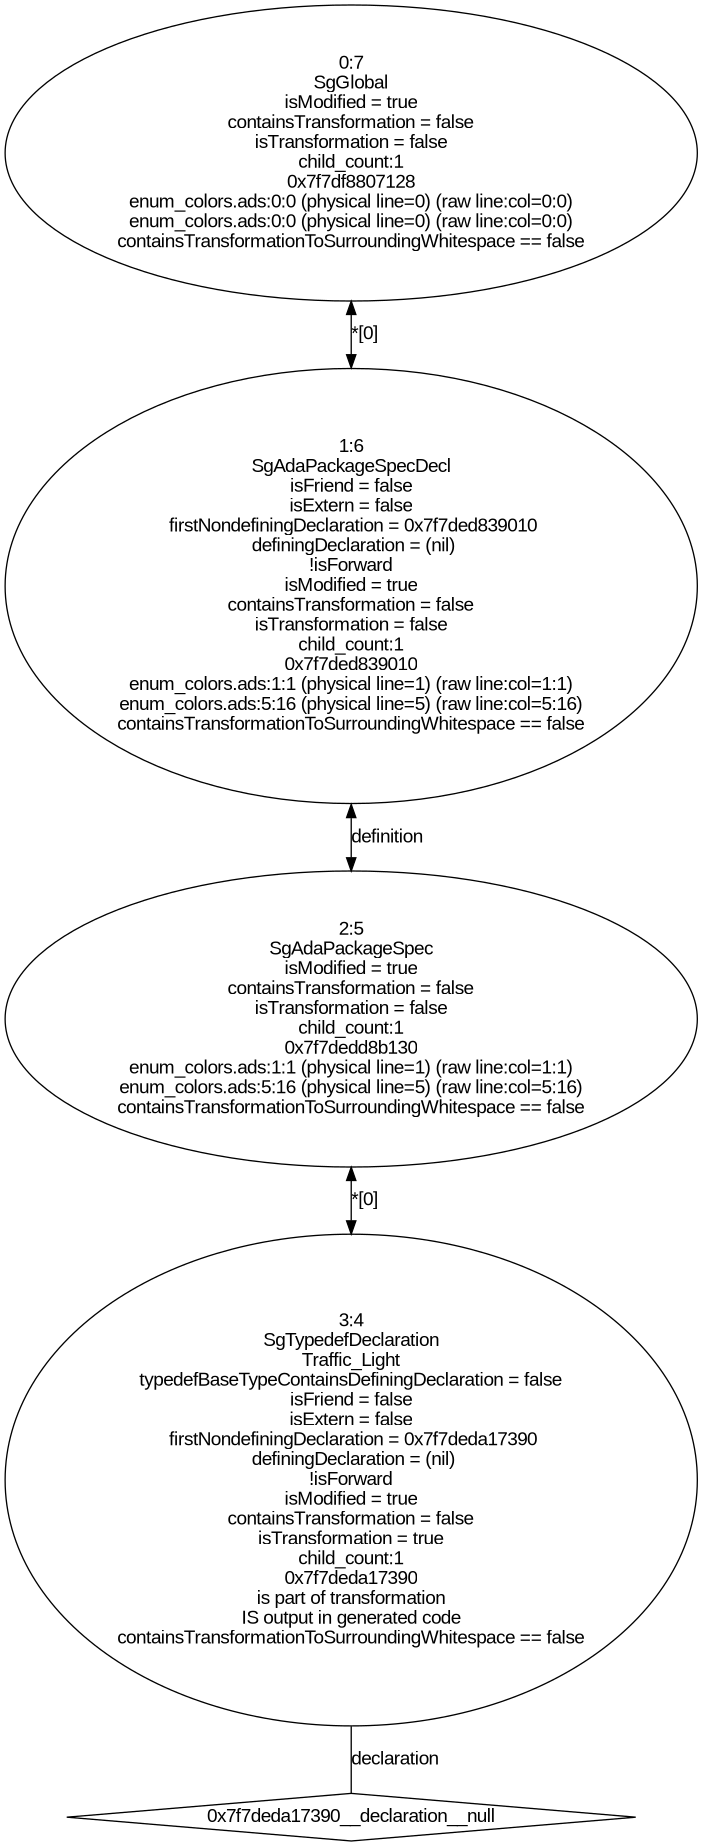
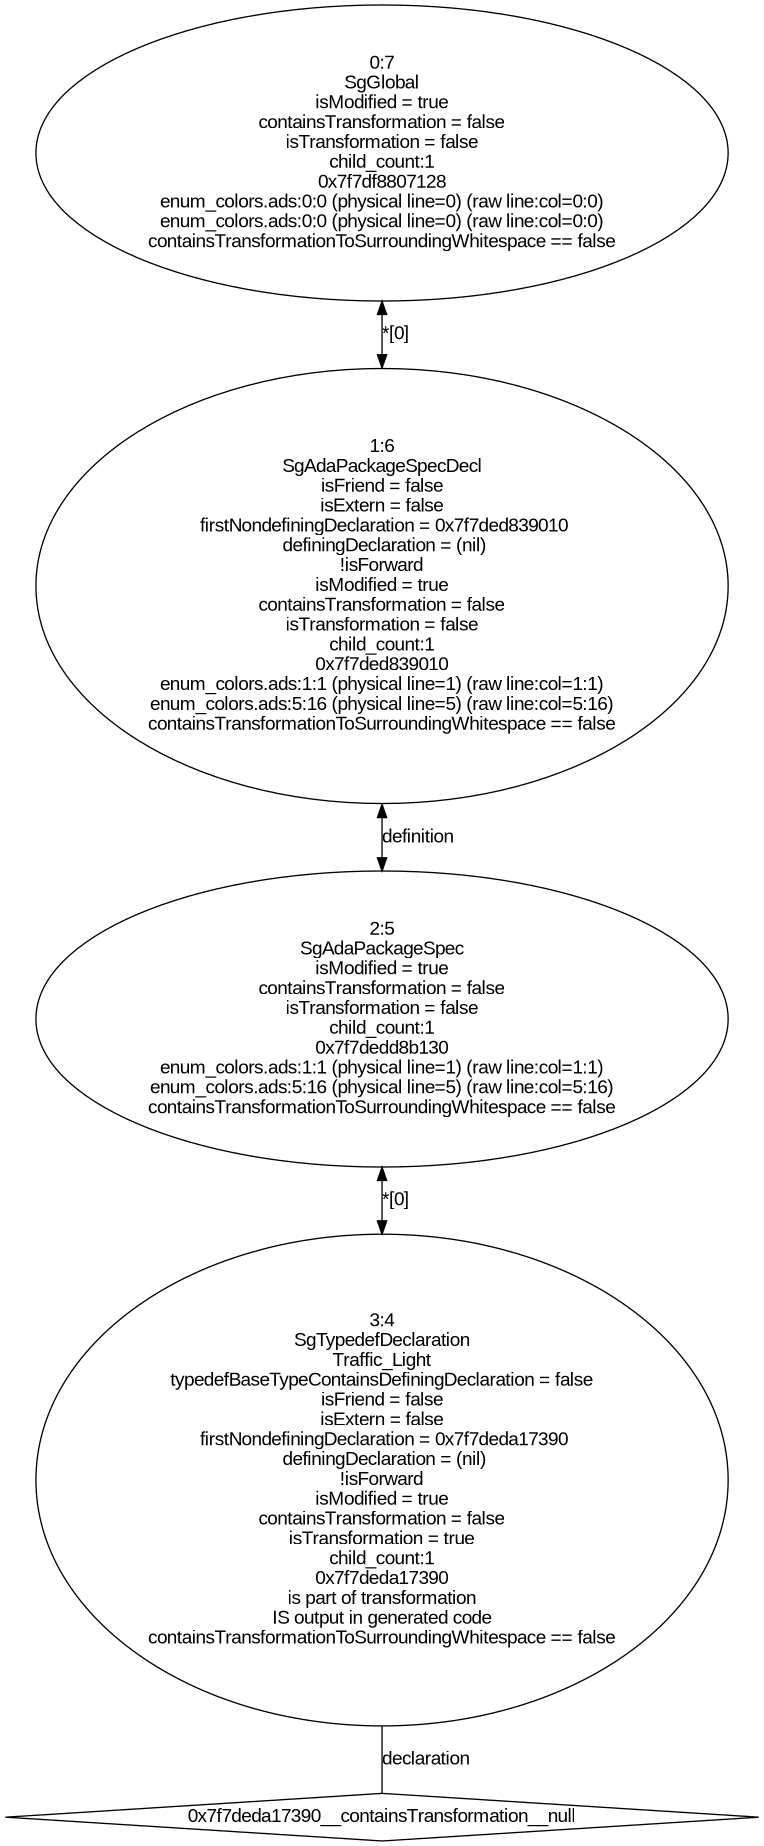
(351, 1817) -> (382, 1817)
